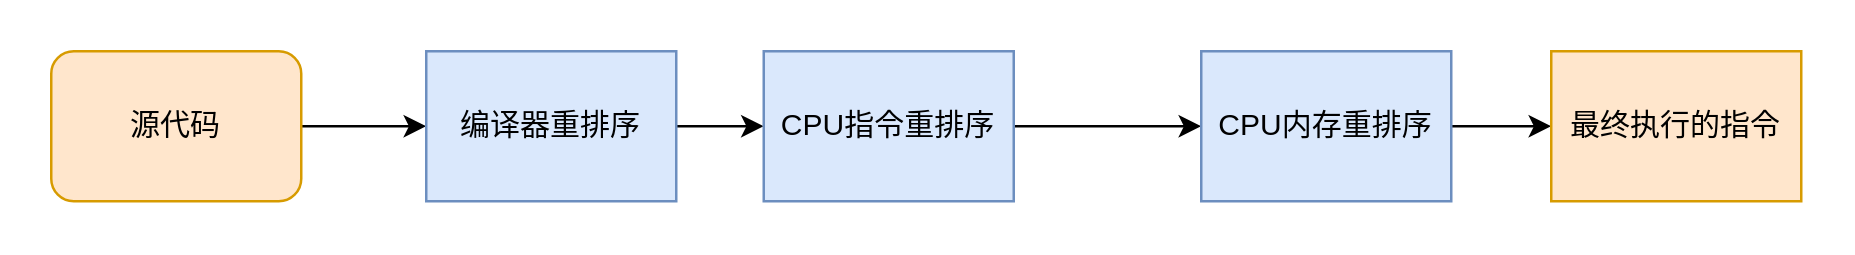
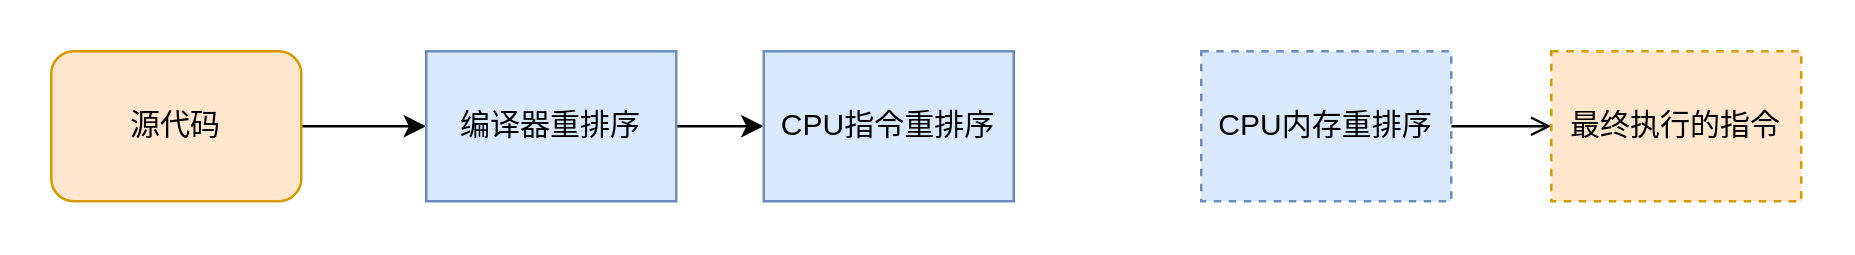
(1099, 126) -> none
(1326, 126) -> (1326, 126)
(1533, 126) -> (1537, 126)
(1676, 126) -> (1676, 126)
